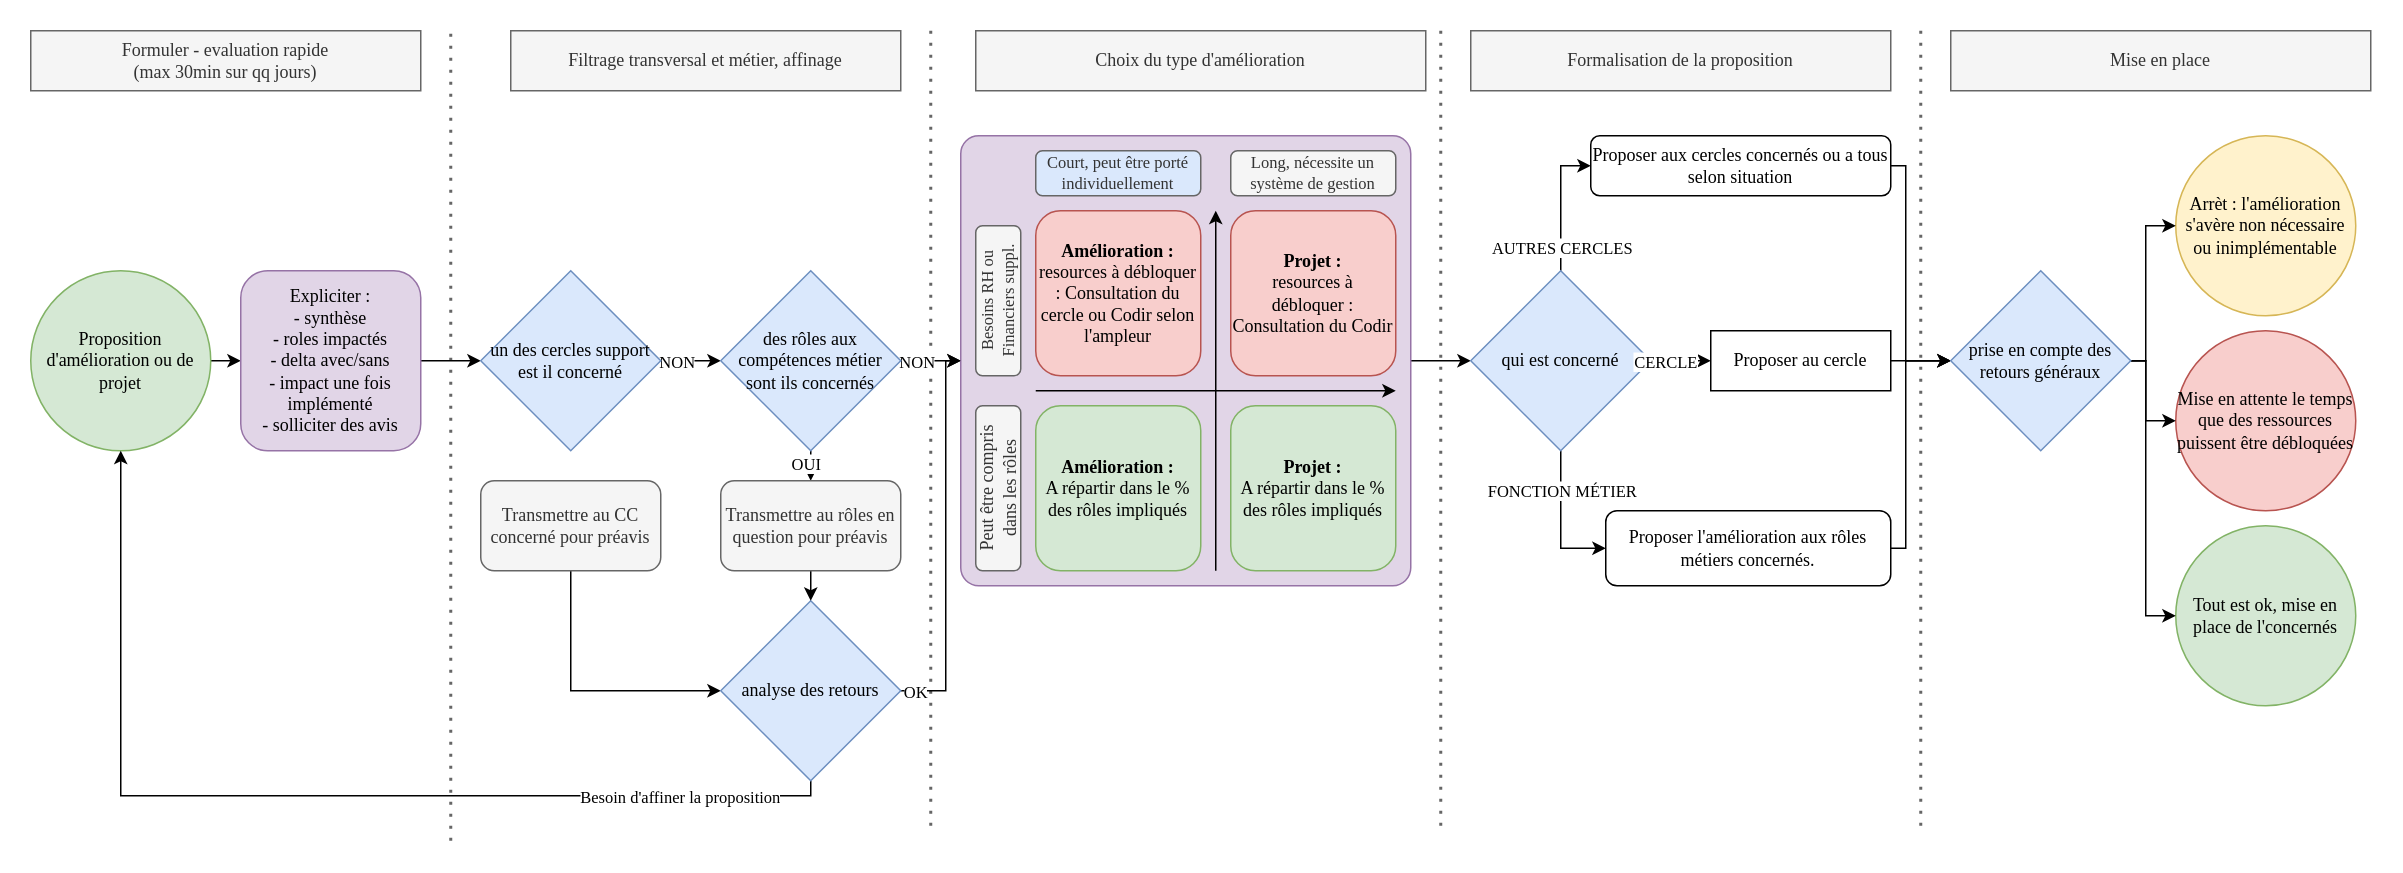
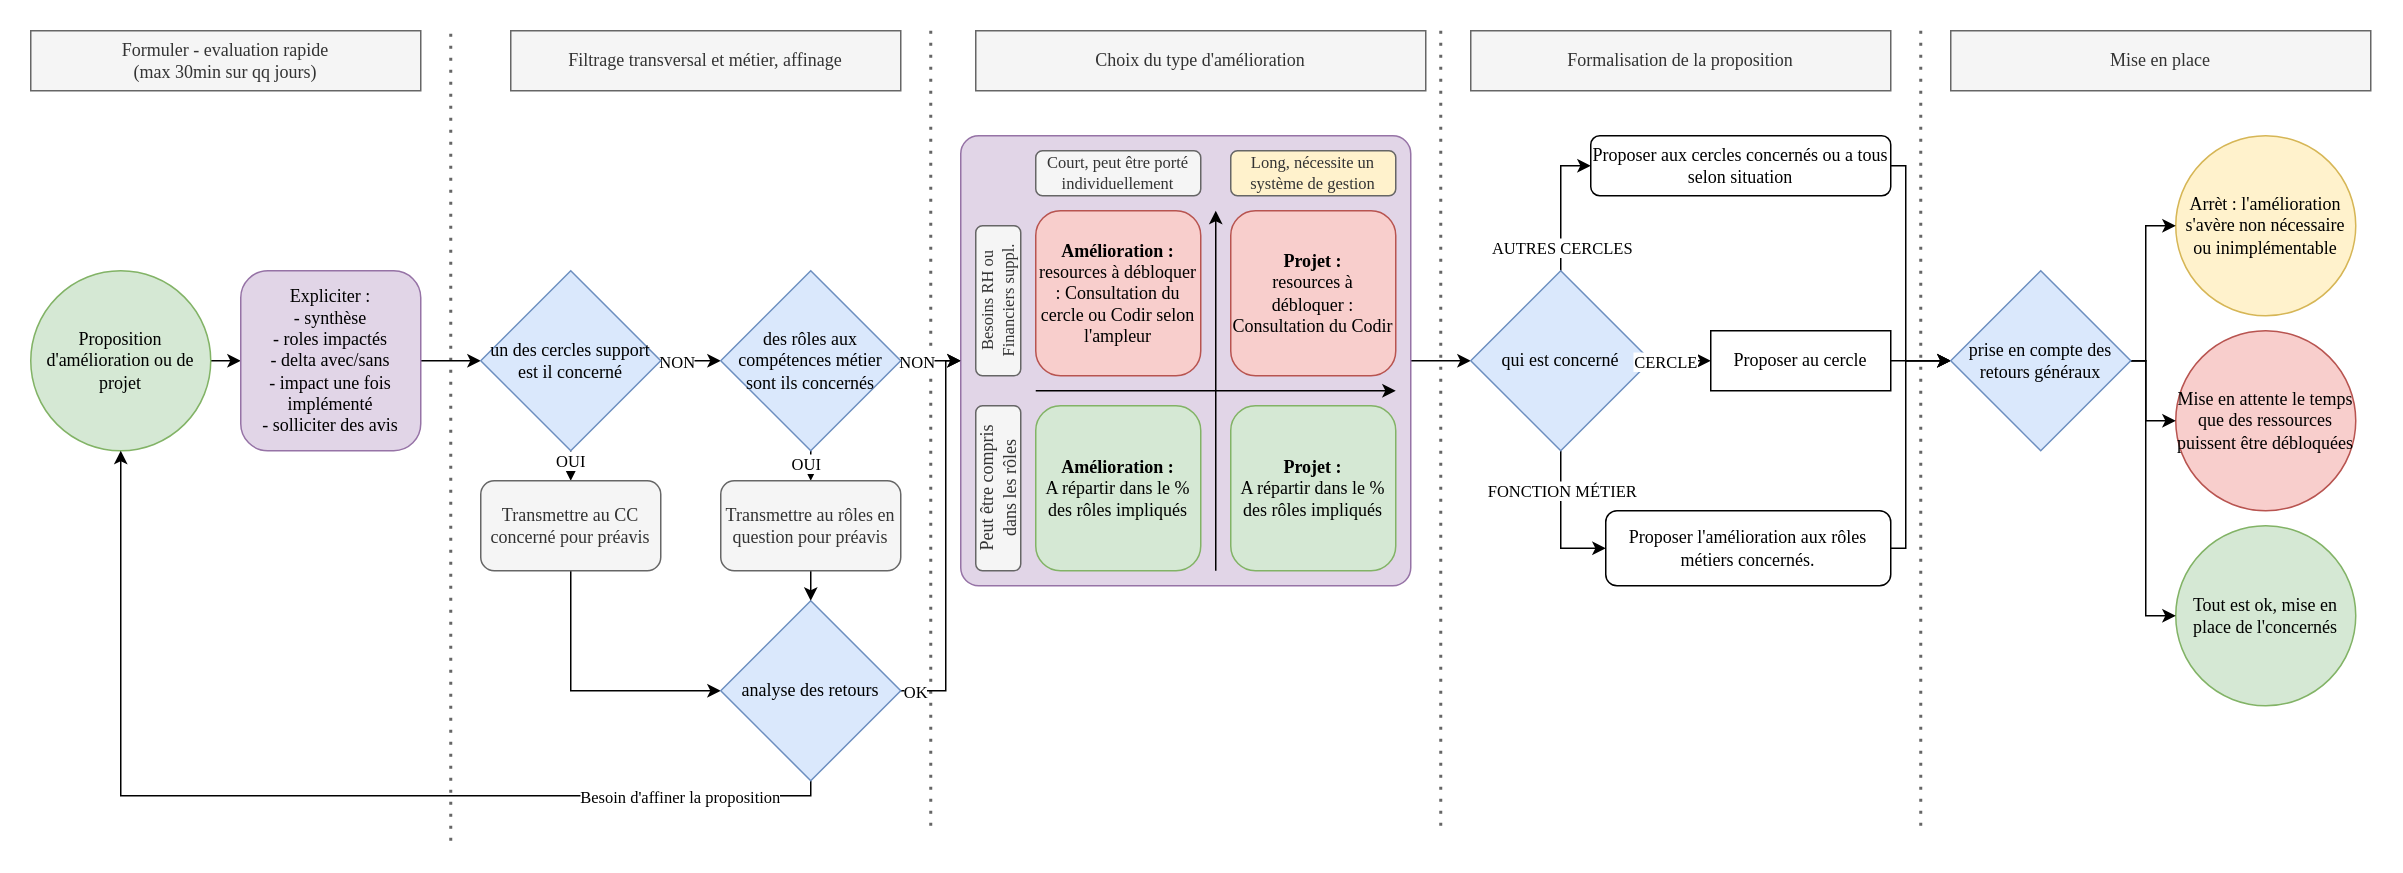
(1118, 173) -> (1118, 173)
(1313, 173) -> (1313, 173)
none -> (571, 462)
